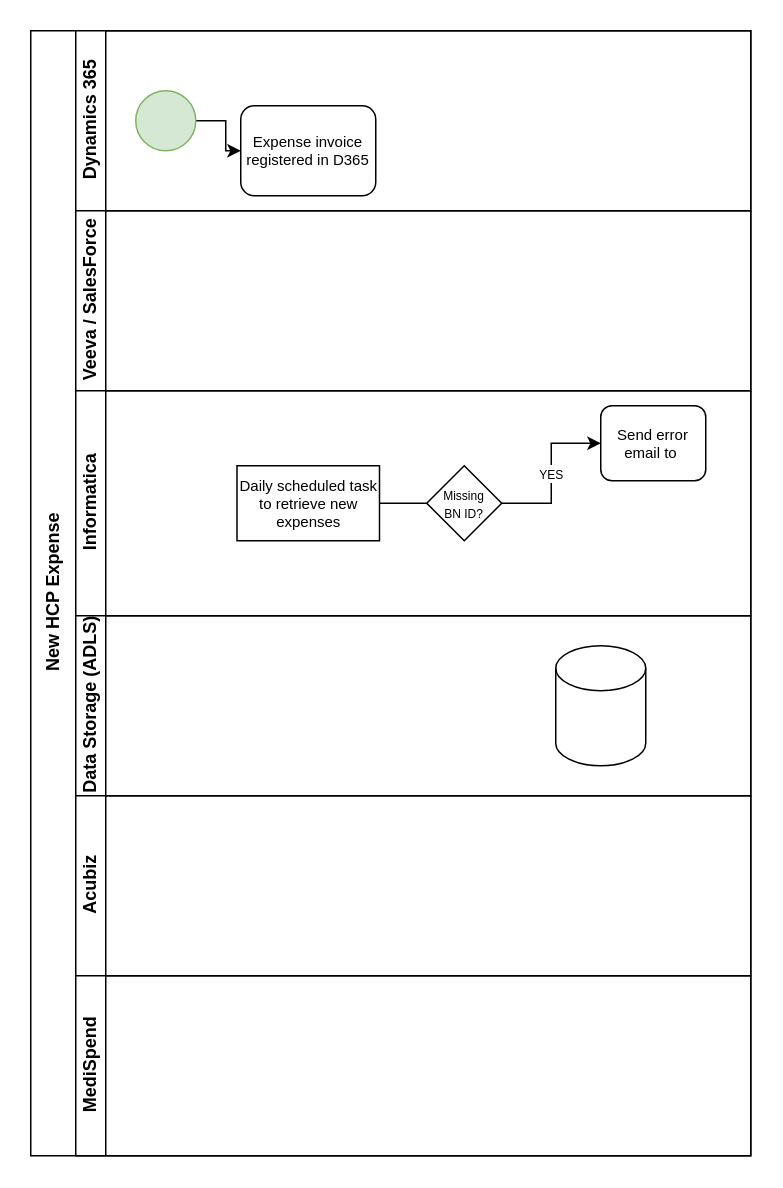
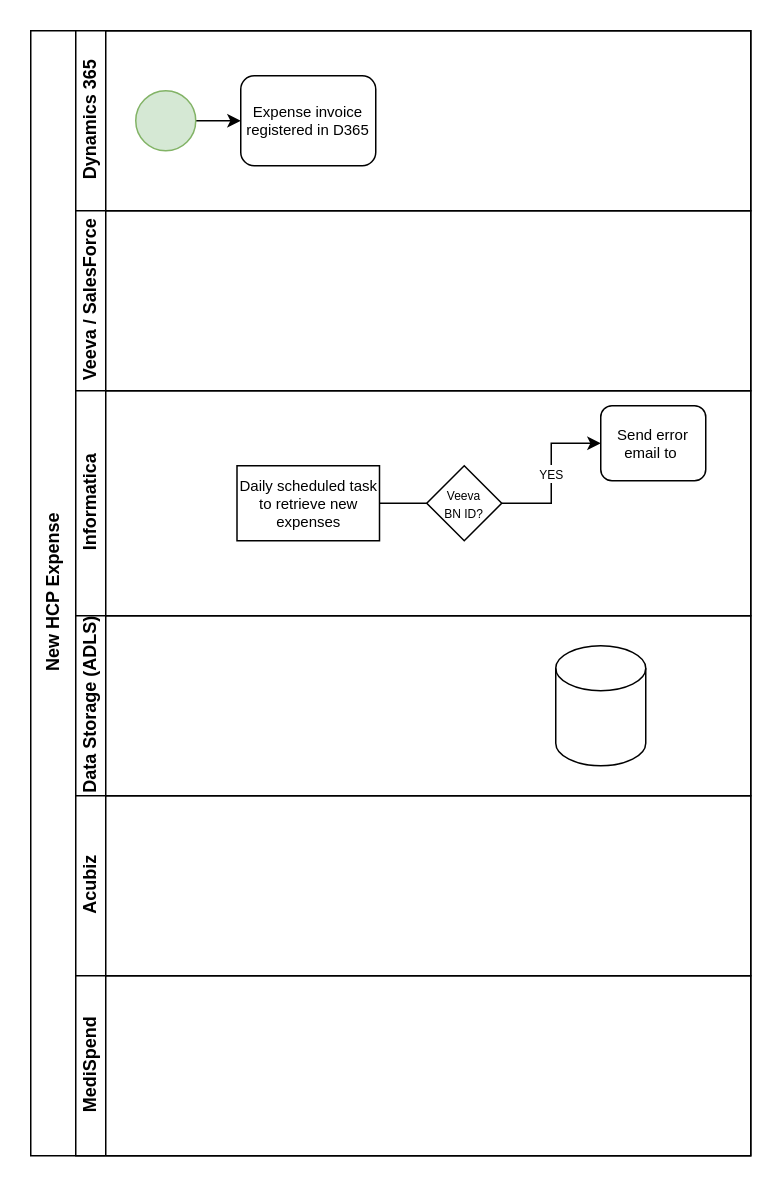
(308, 151) -> (308, 121)
(464, 503) -> (464, 503)
